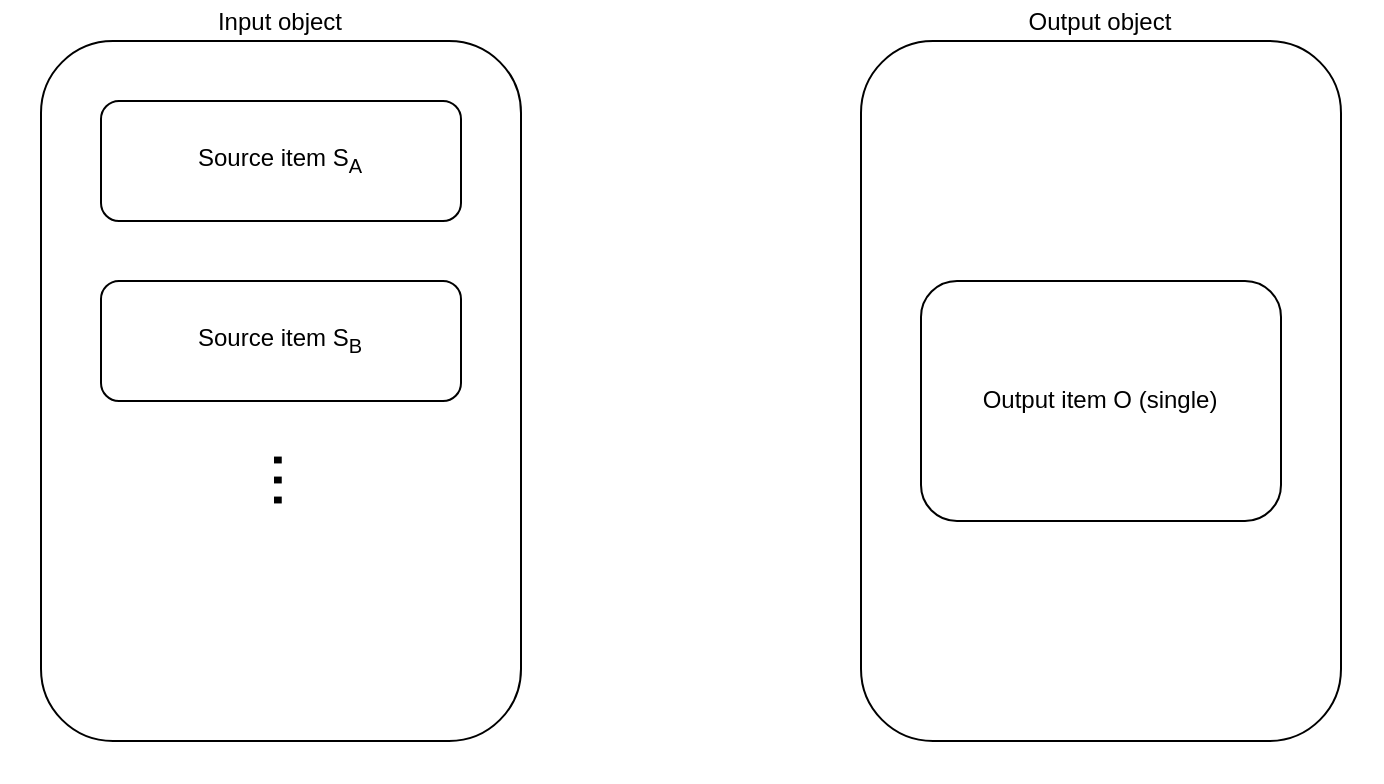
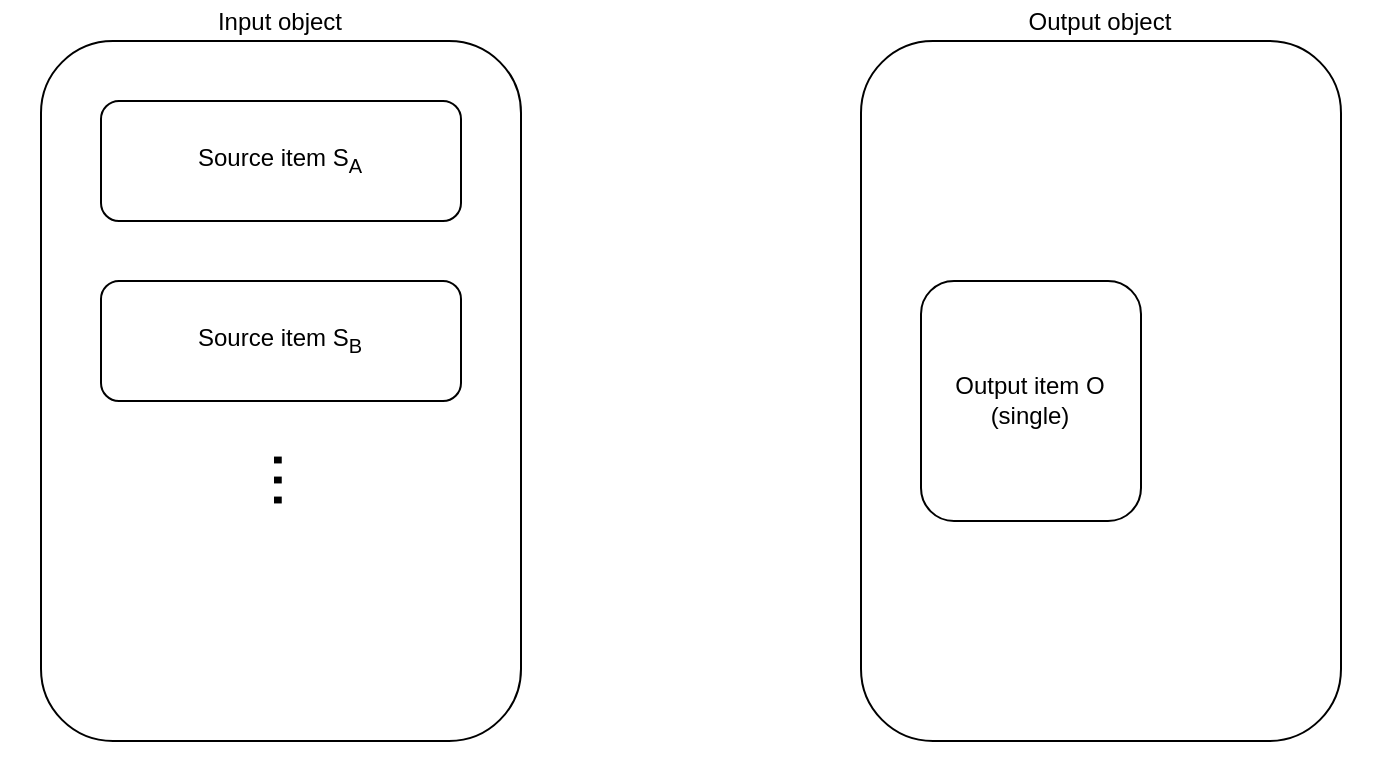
(1101, 401) -> (1031, 401)
